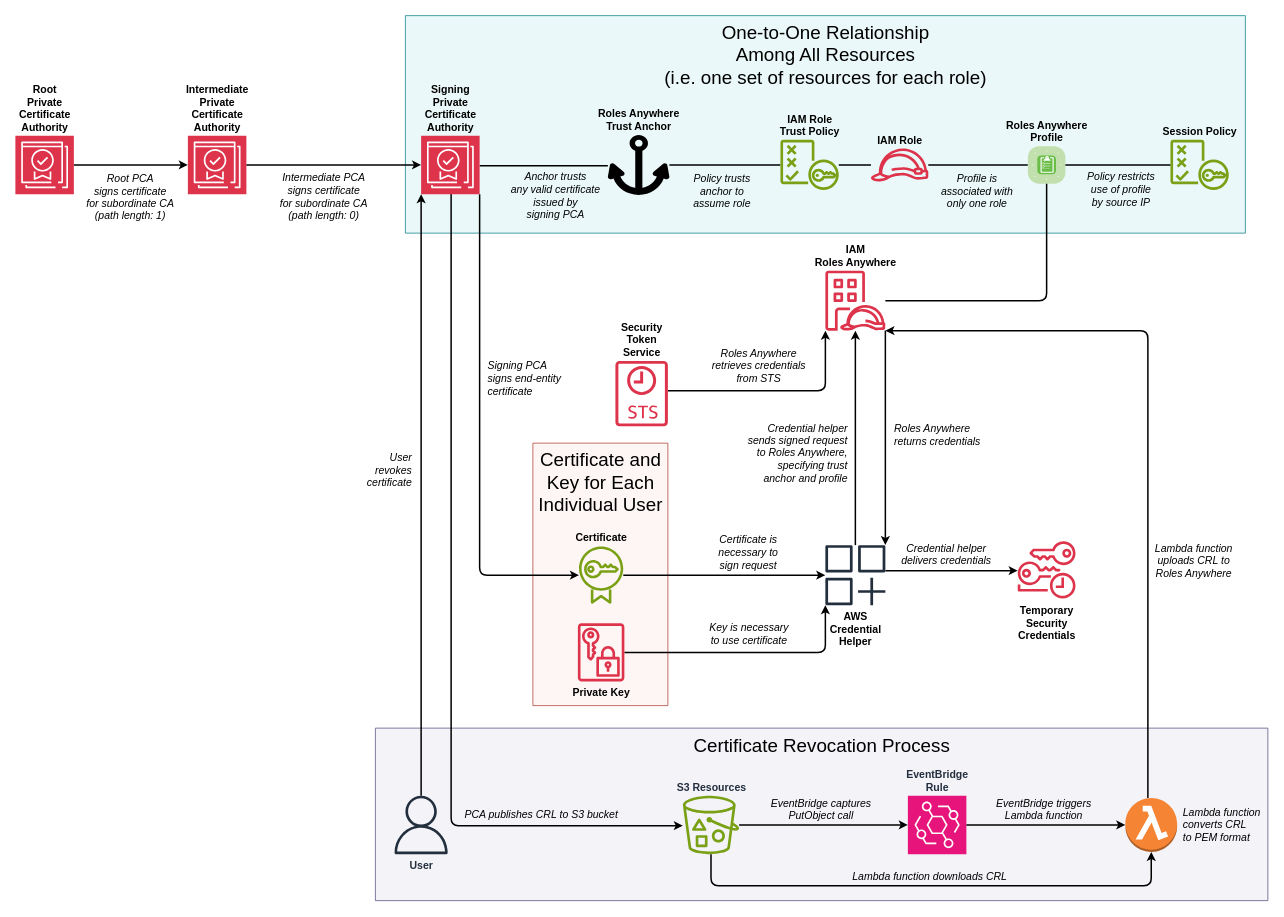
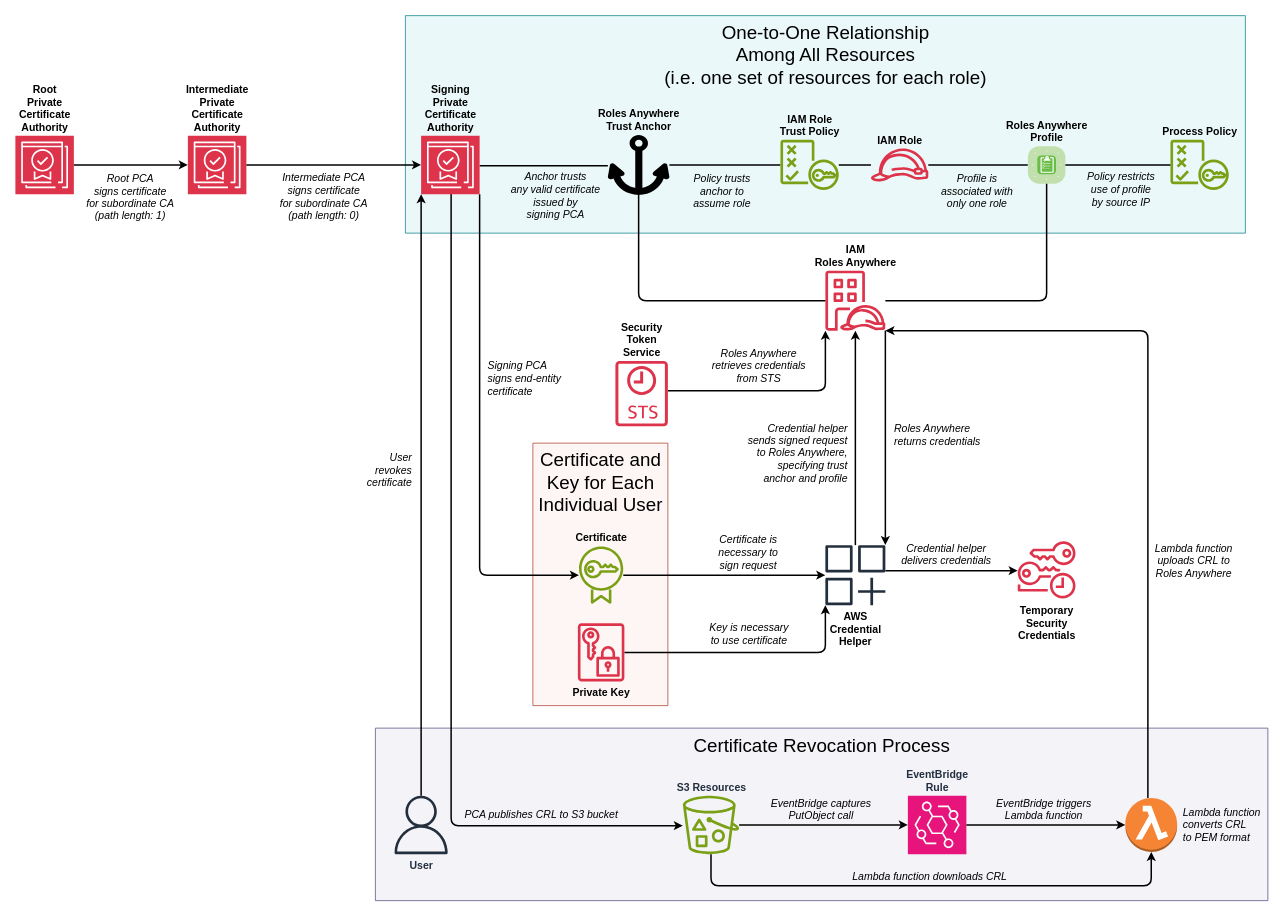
(1200, 131) -> (1200, 131)
none -> (682, 300)
